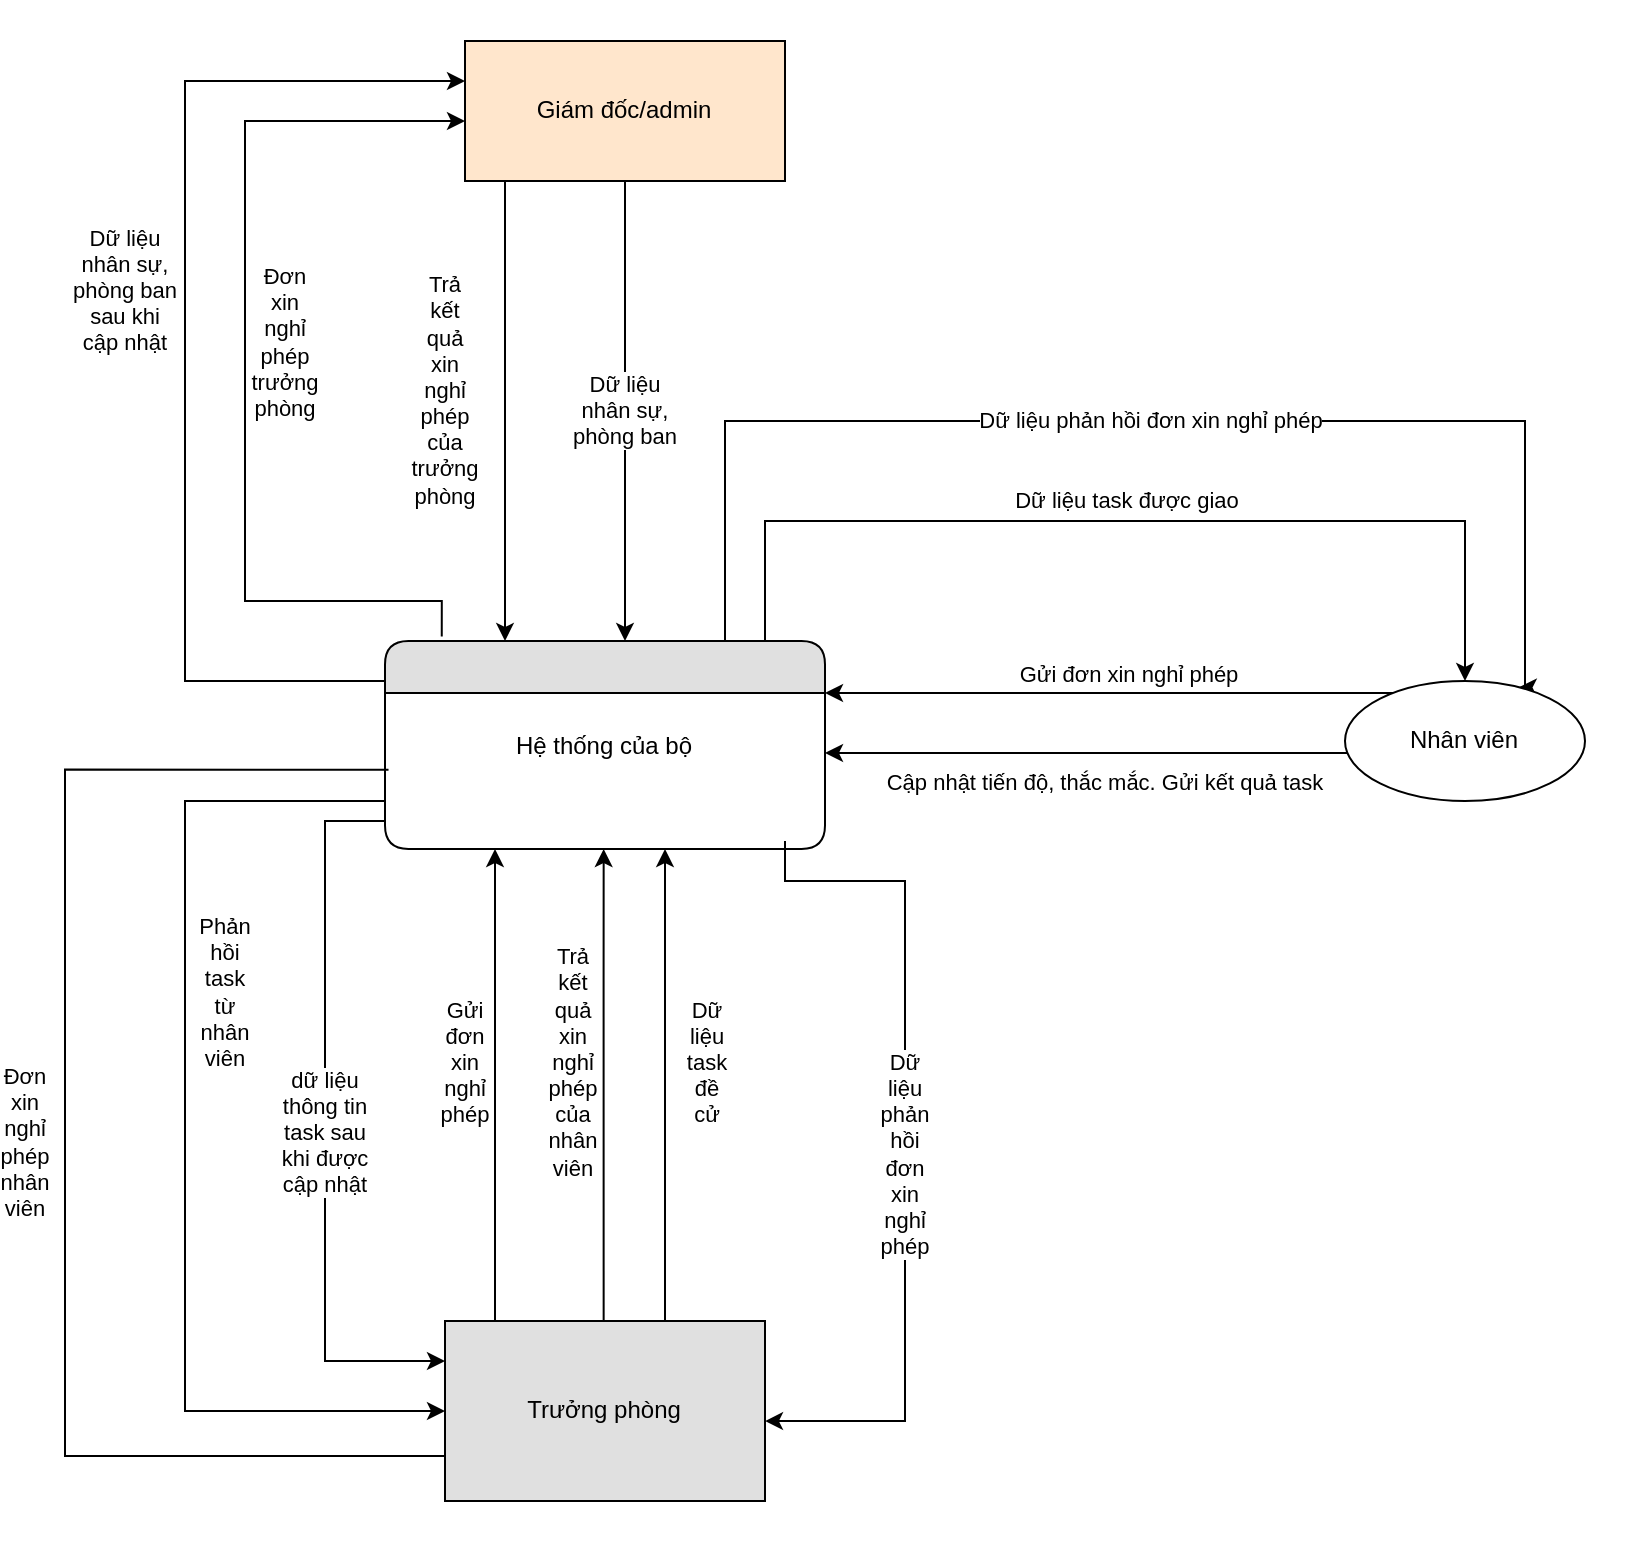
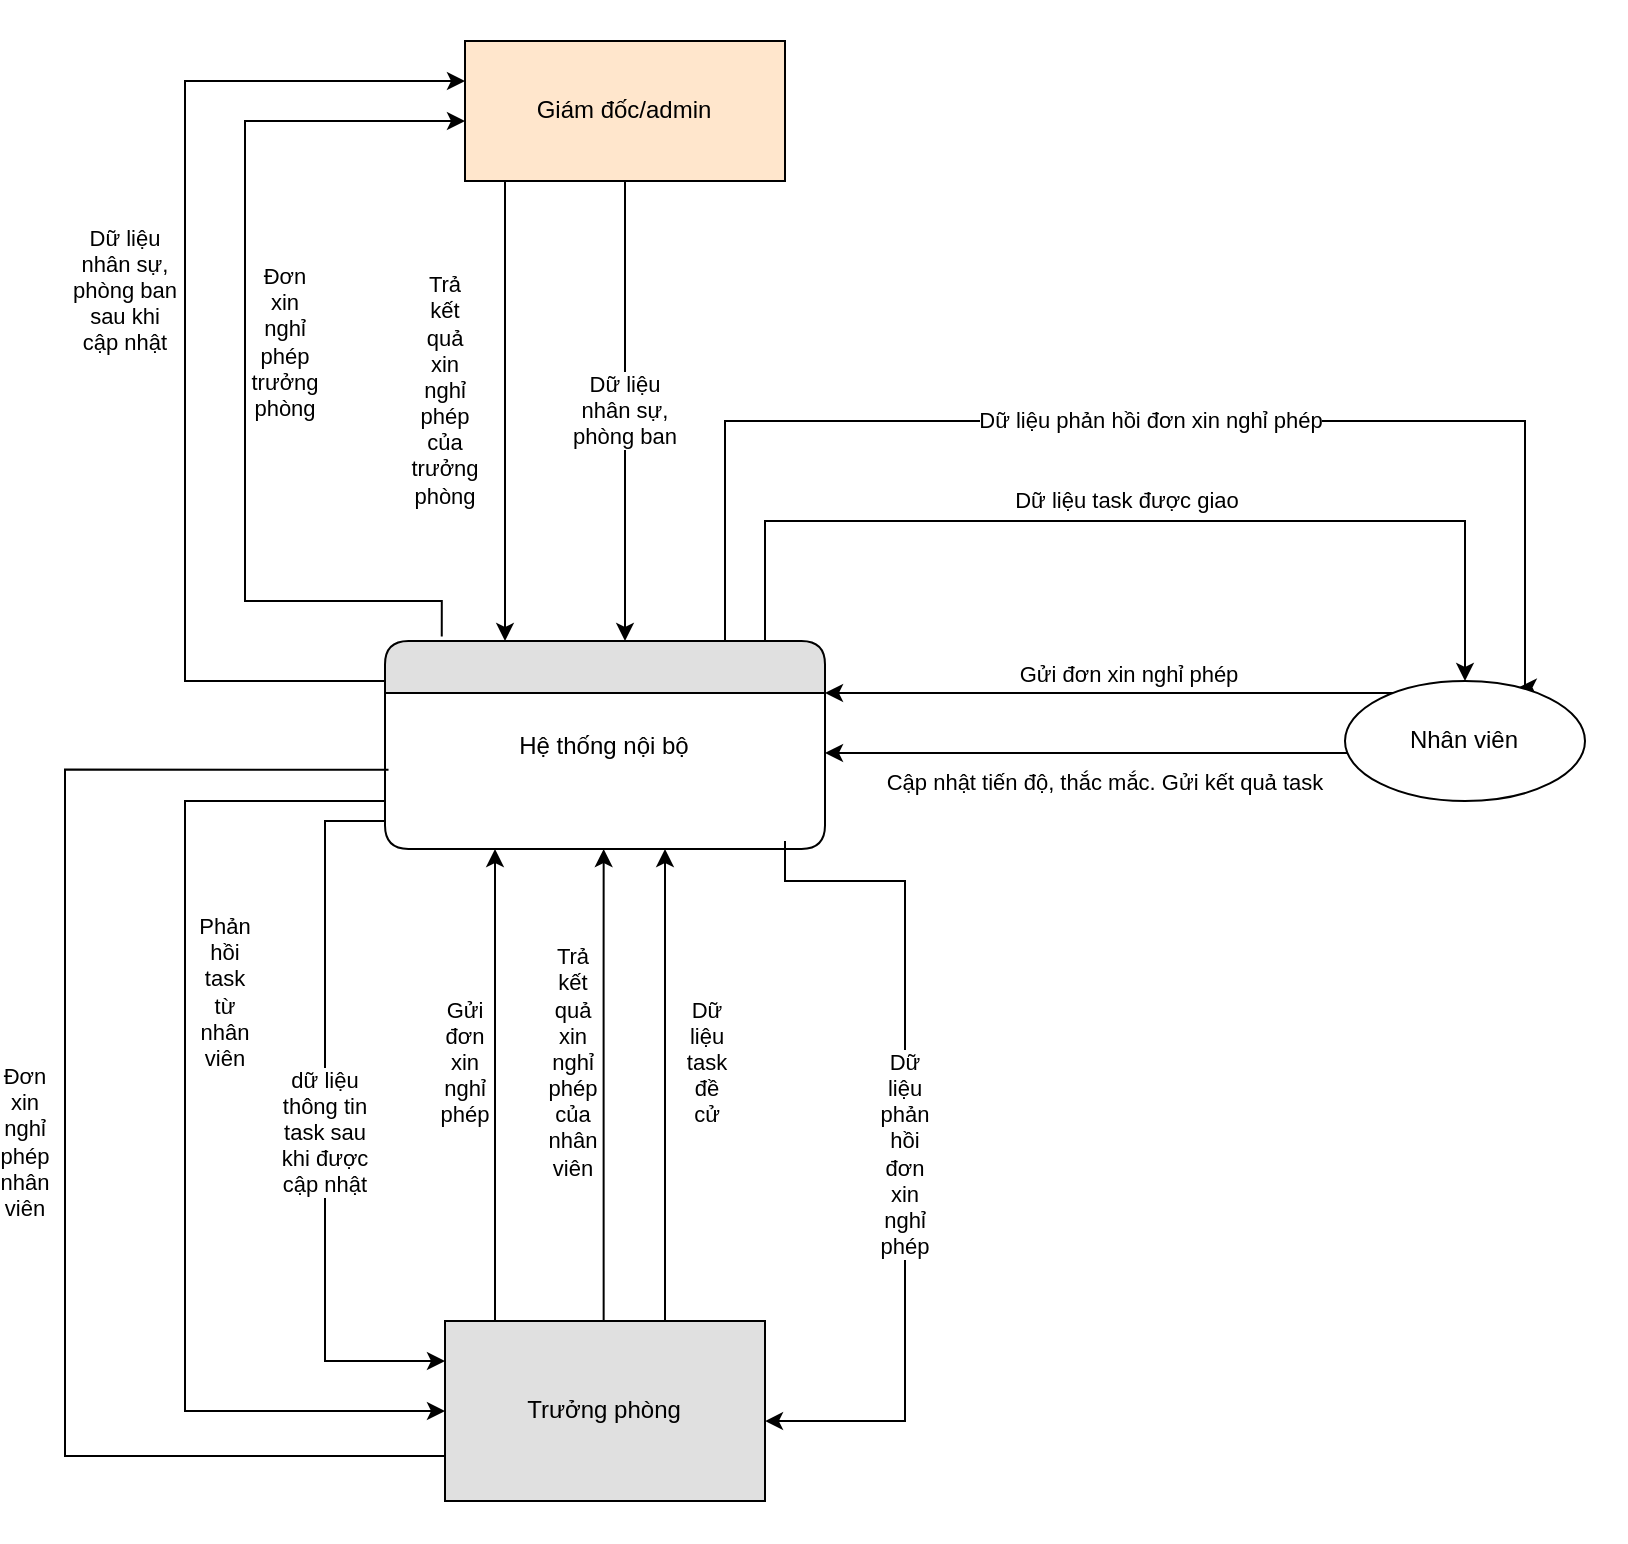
(605, 747) -> (605, 747)
